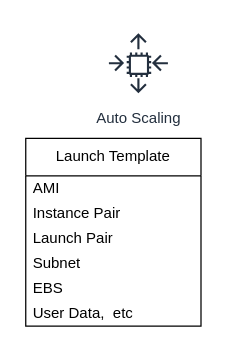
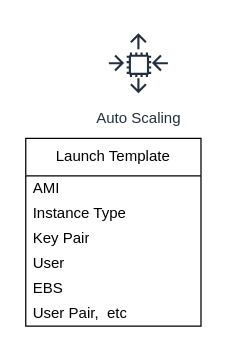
(84, 213) -> (86, 213)
(75, 238) -> (63, 238)
(58, 263) -> (50, 263)
(90, 313) -> (88, 313)
